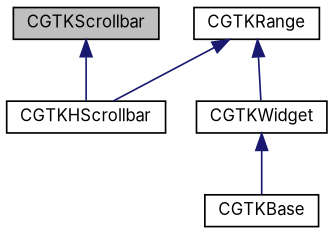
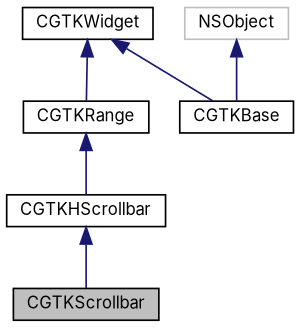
none -> (237, 23)
(86, 79) -> (86, 266)
(260, 79) -> (87, 79)
